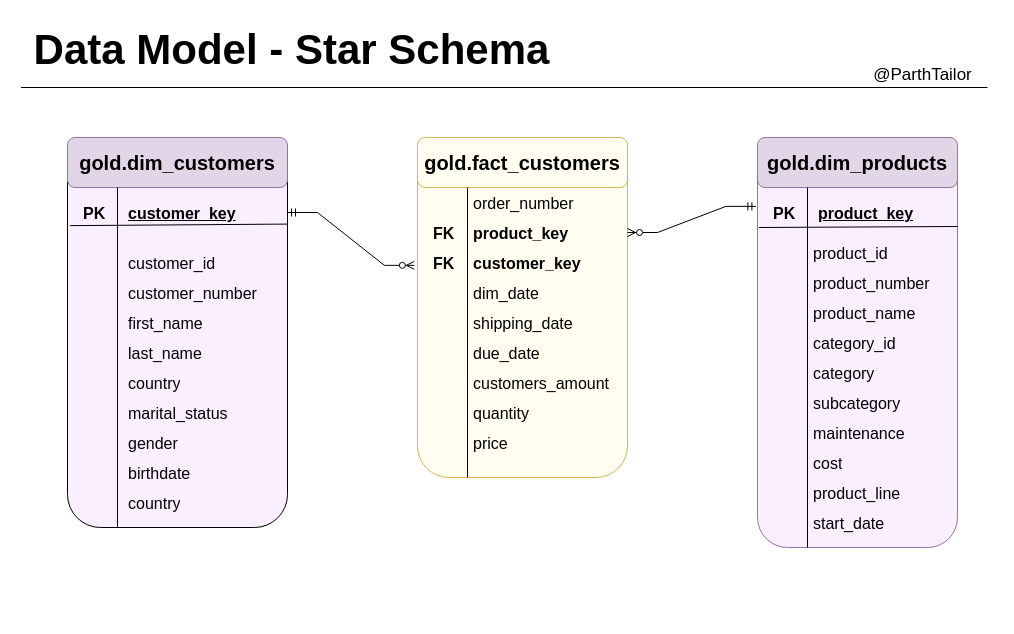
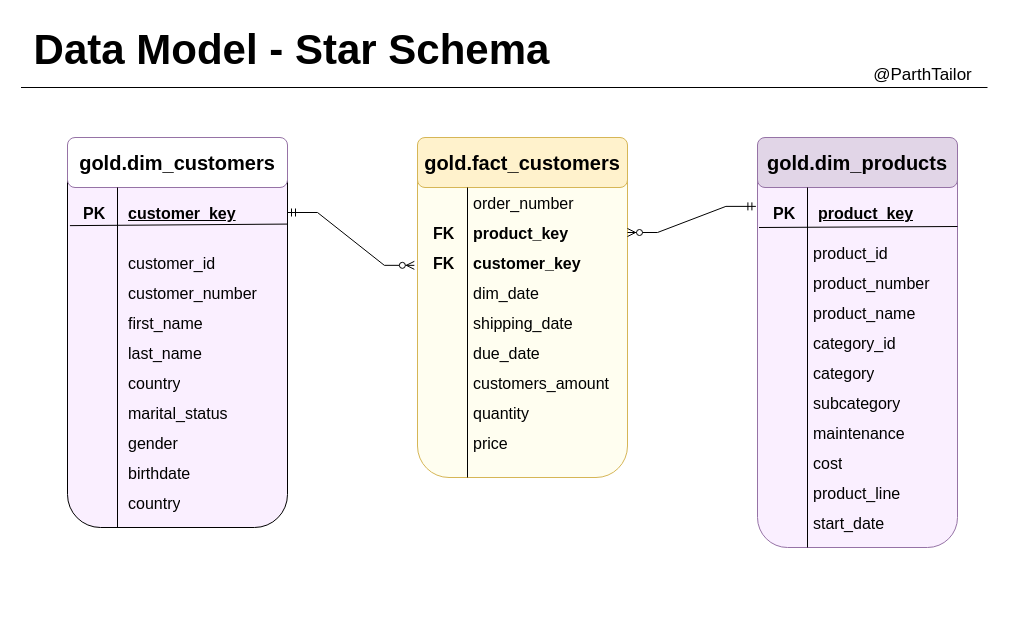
(178, 163) -> (178, 163)
(523, 163) -> (523, 163)
